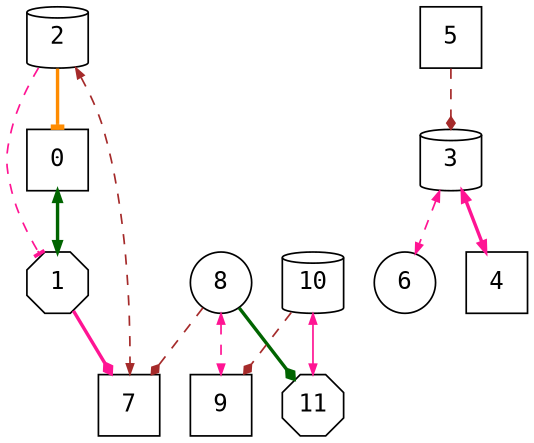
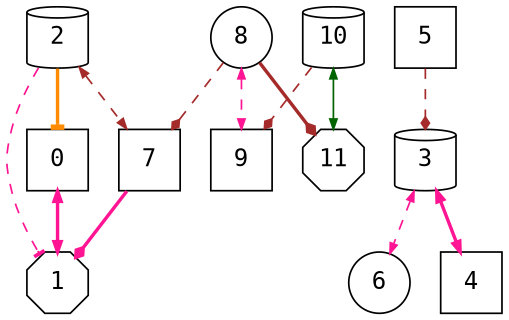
(58, 222) -> (58, 222)
(261, 336) -> (281, 90)
(89, 337) -> (105, 219)
(313, 344) -> (333, 99)
